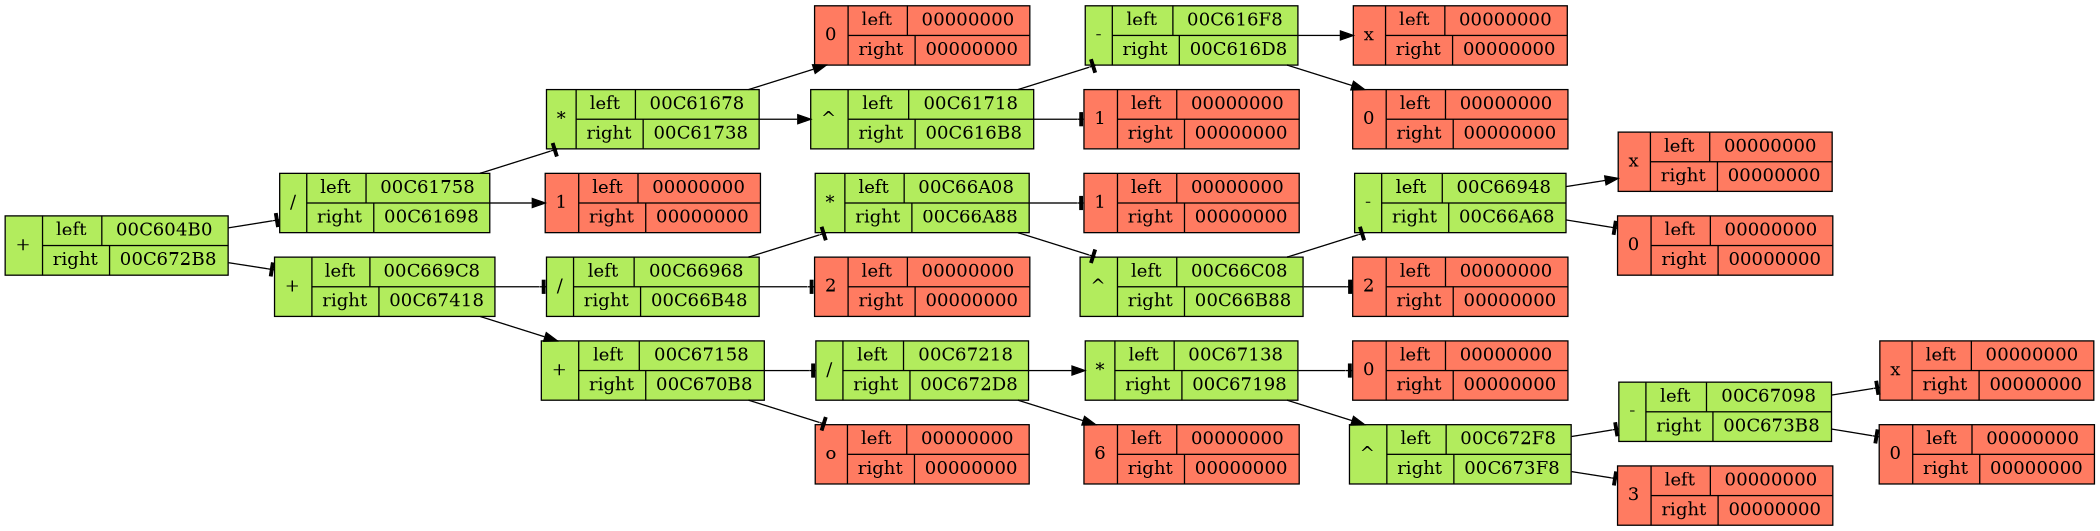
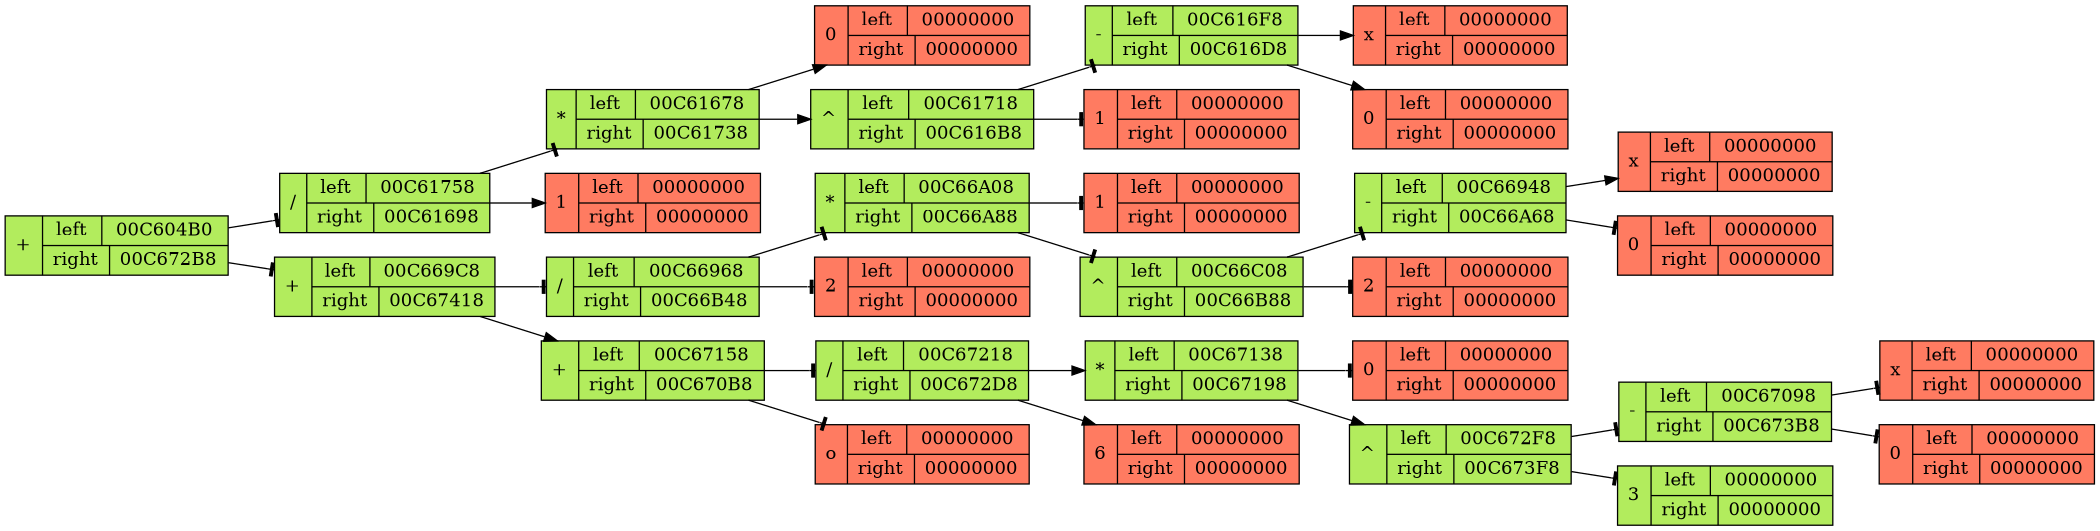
(1725, 496) -> (1725, 496)
